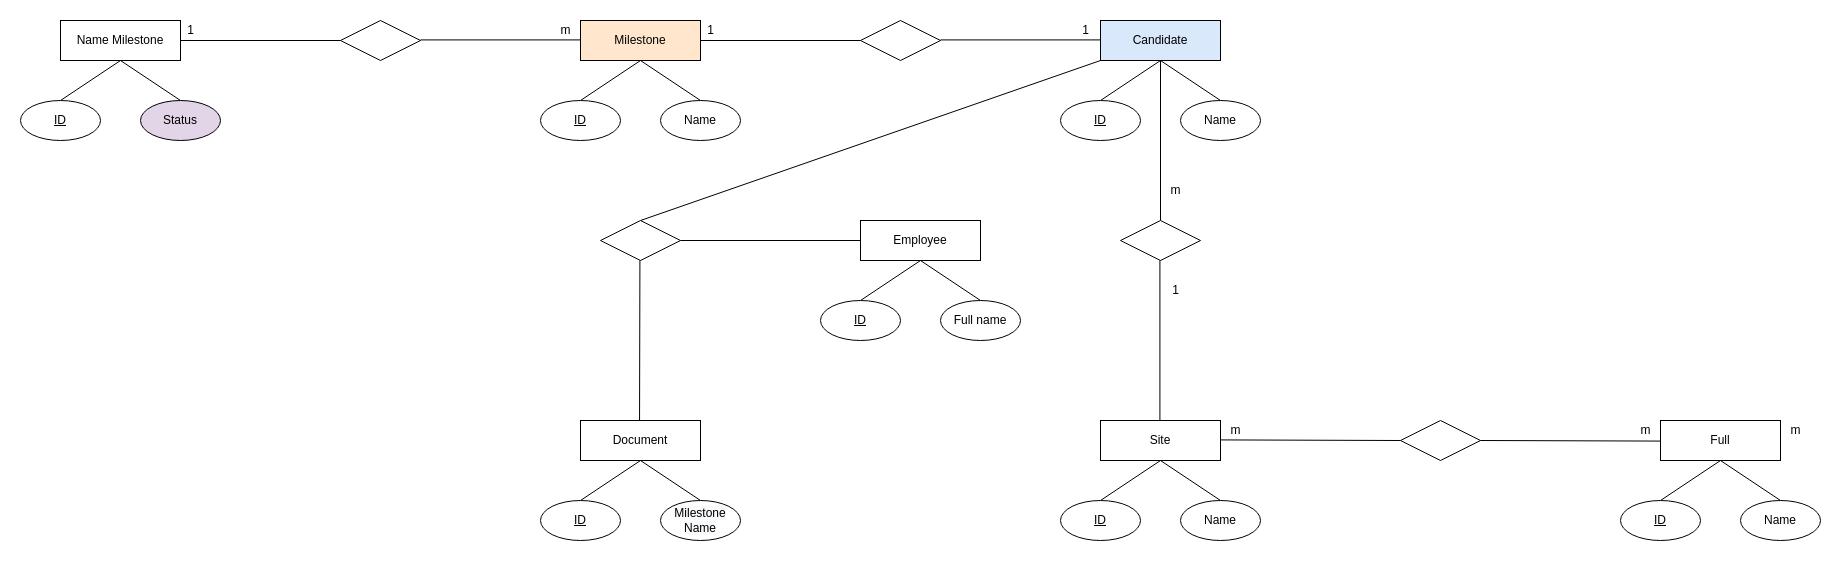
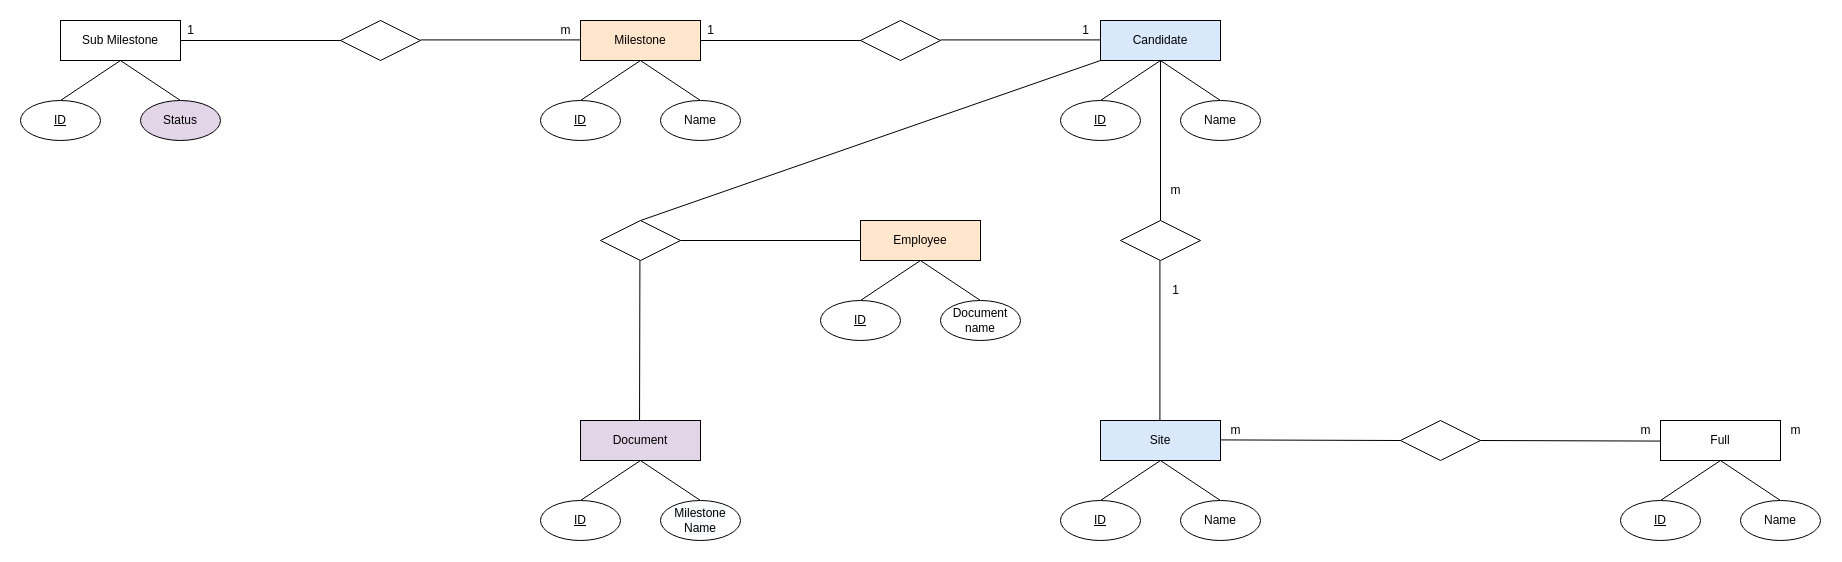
(121, 41) -> (121, 41)
(921, 241) -> (921, 241)
(981, 321) -> (981, 321)
(641, 441) -> (641, 441)
(1161, 441) -> (1161, 441)
